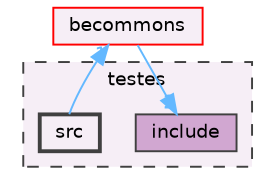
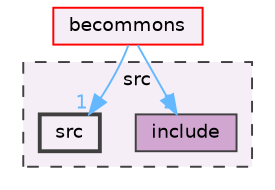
(138, 80) -> (138, 80)
(82, 87) -> (114, 75)
